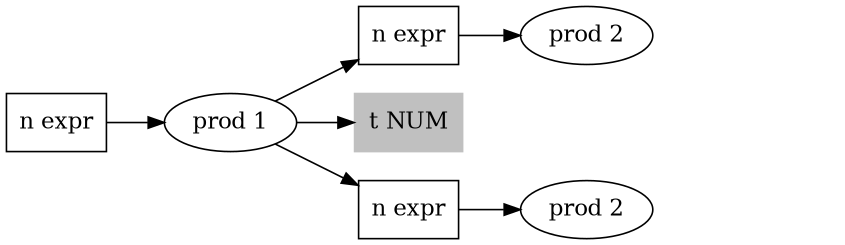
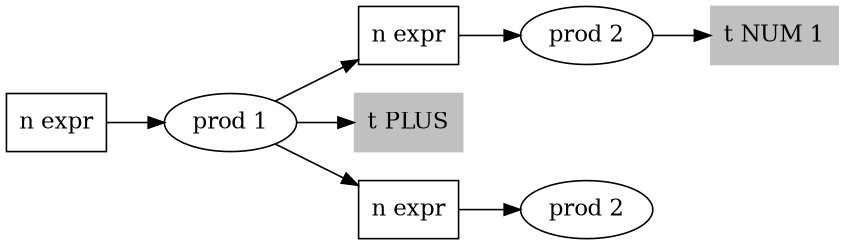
none -> (774, 35)
(409, 123) -> (409, 123)
